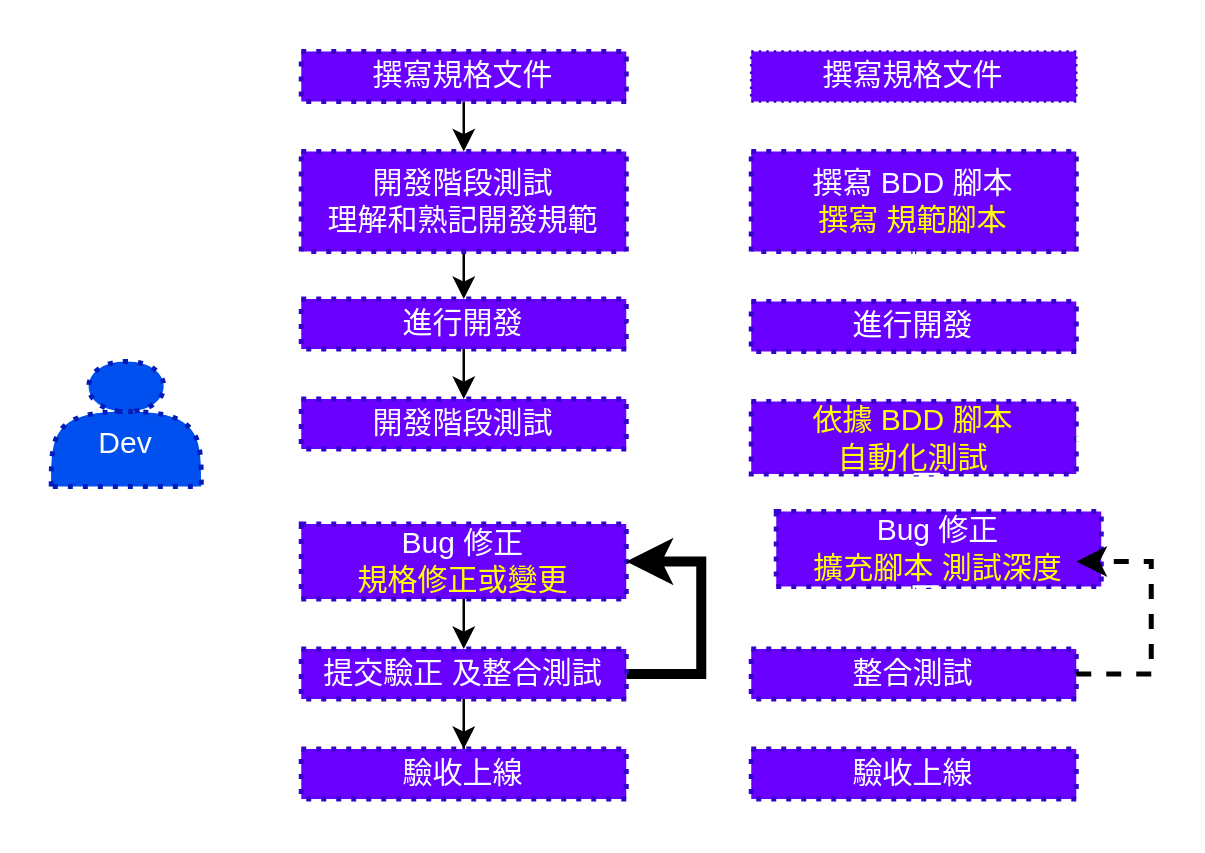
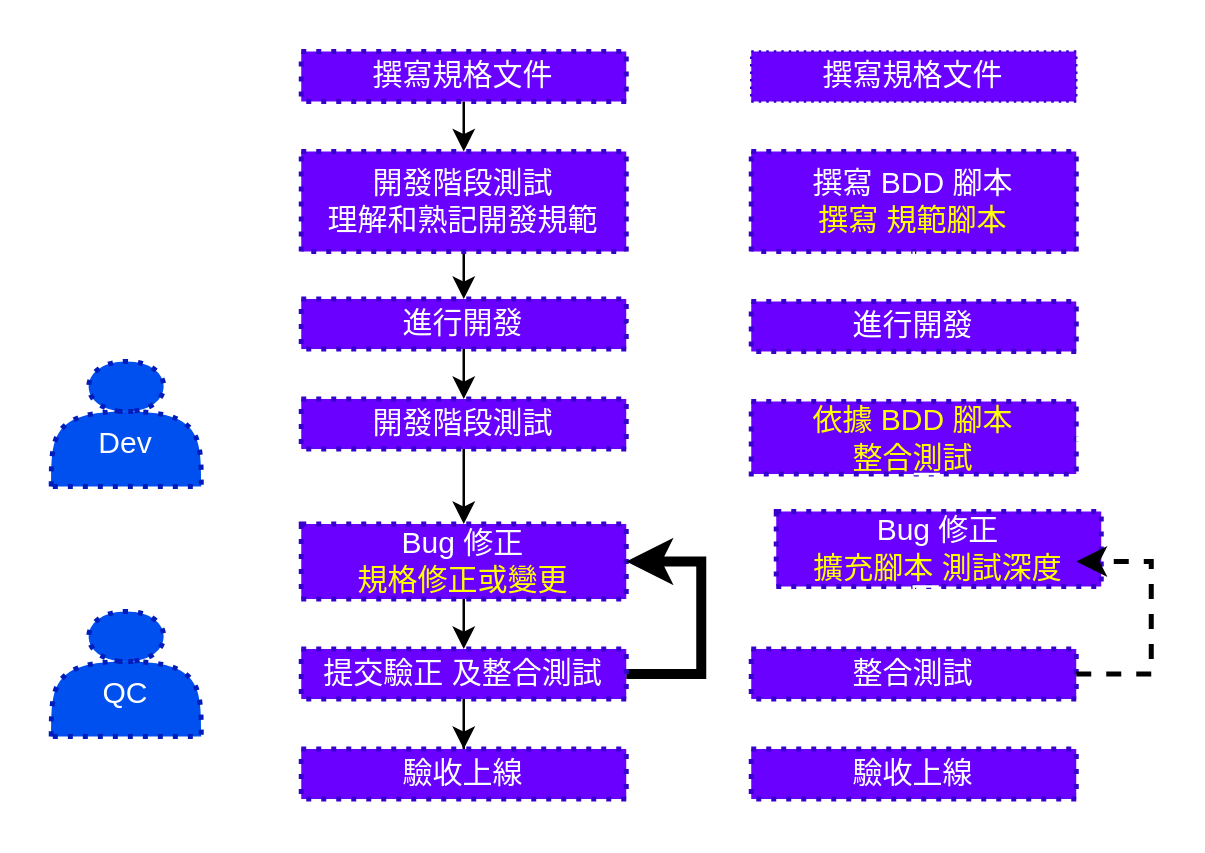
(914, 439) -> (914, 439)
none -> (464, 478)
none -> (126, 674)
